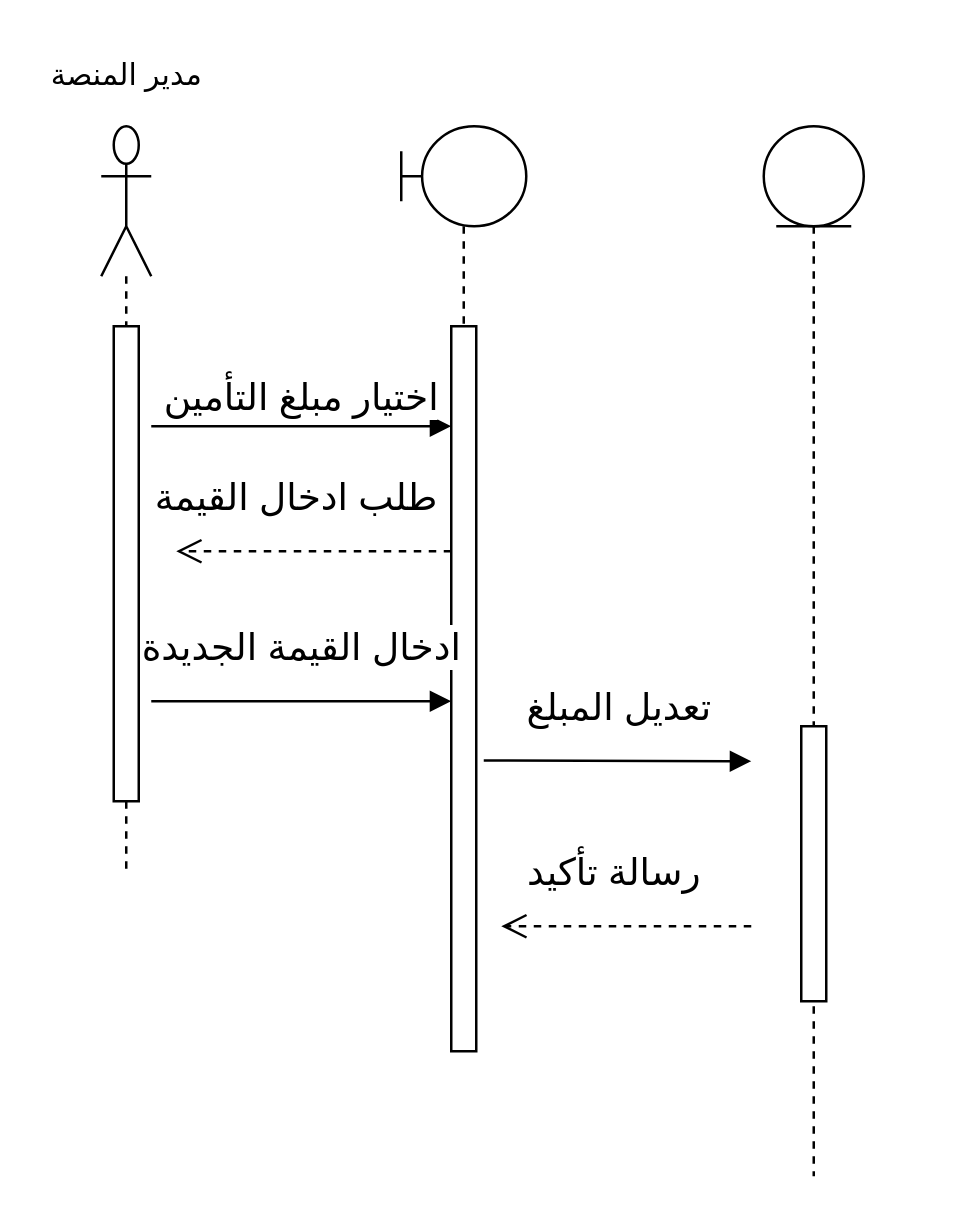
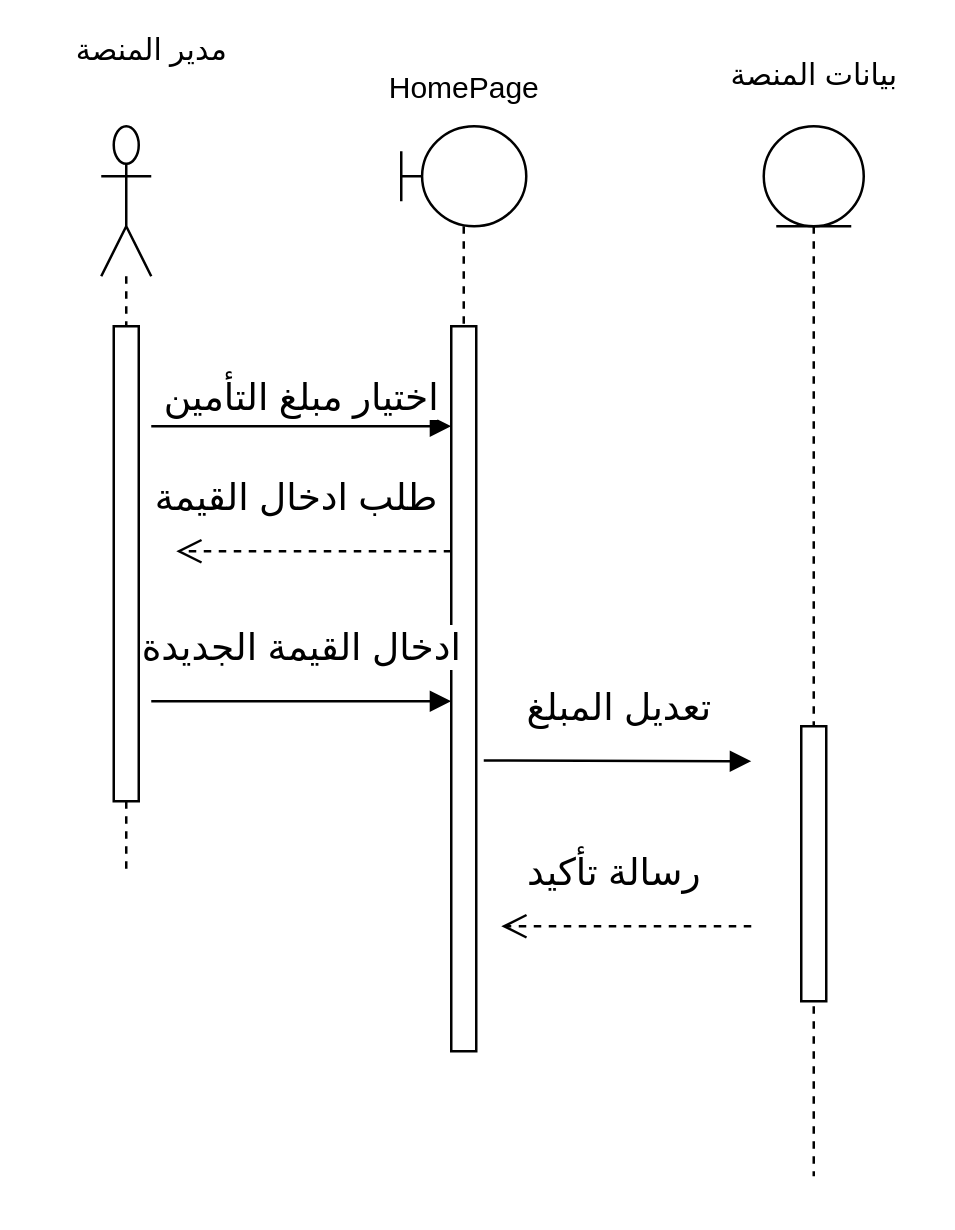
(126, 76) -> (151, 51)
none -> (814, 76)
none -> (464, 89)
